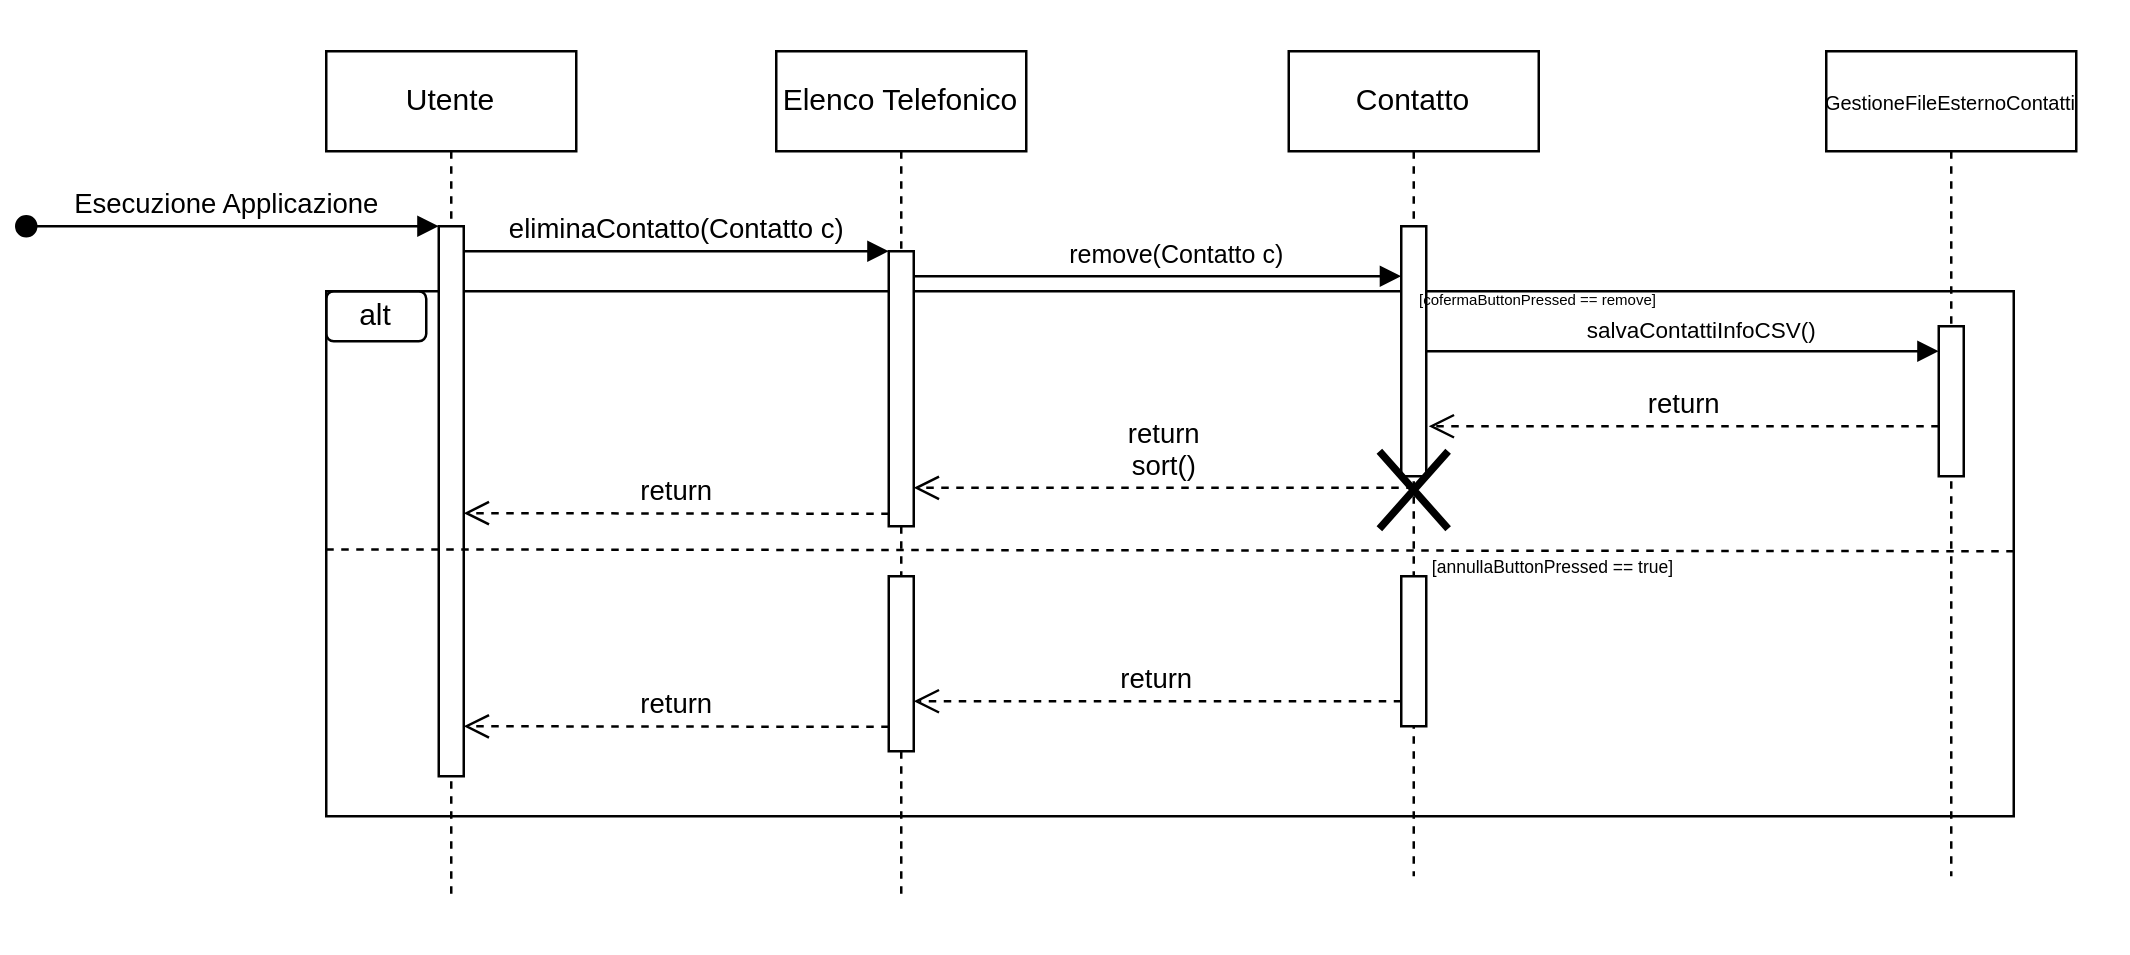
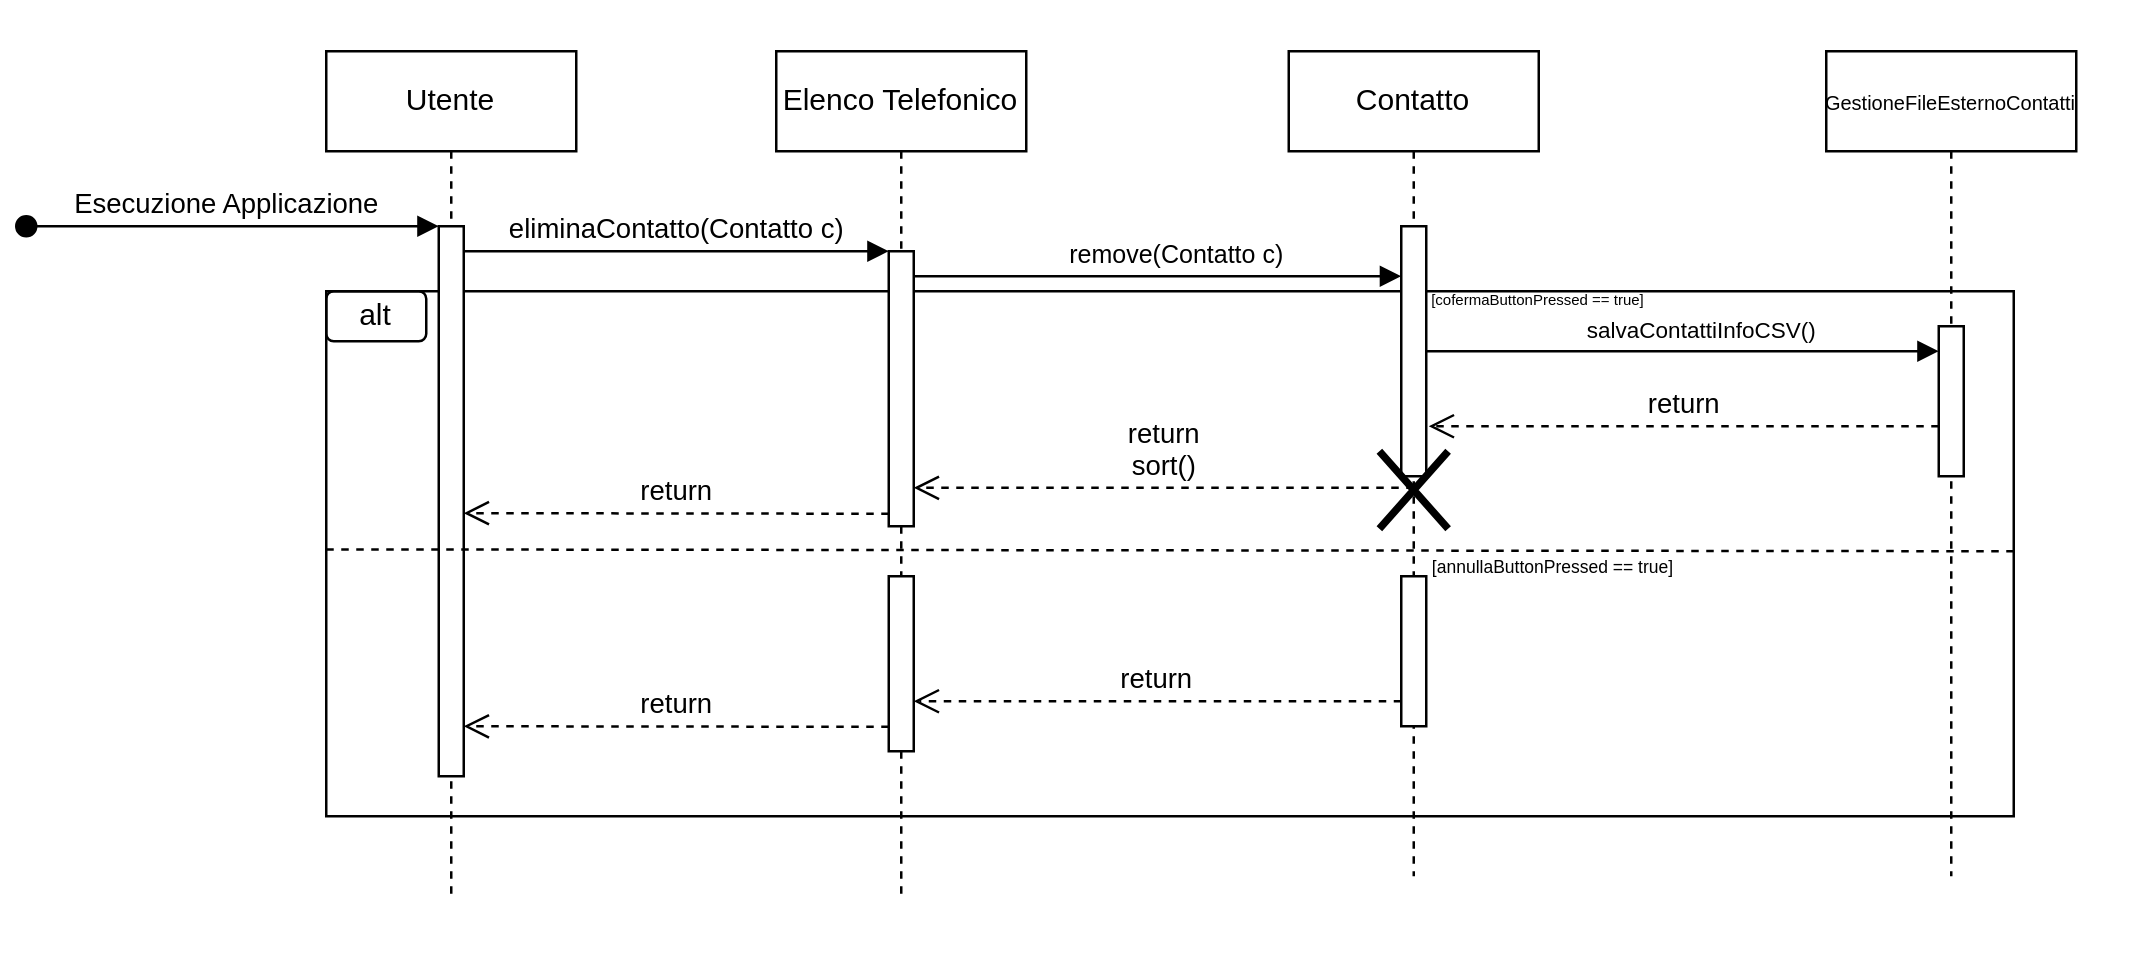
(1539, 296) -> (1539, 296)
